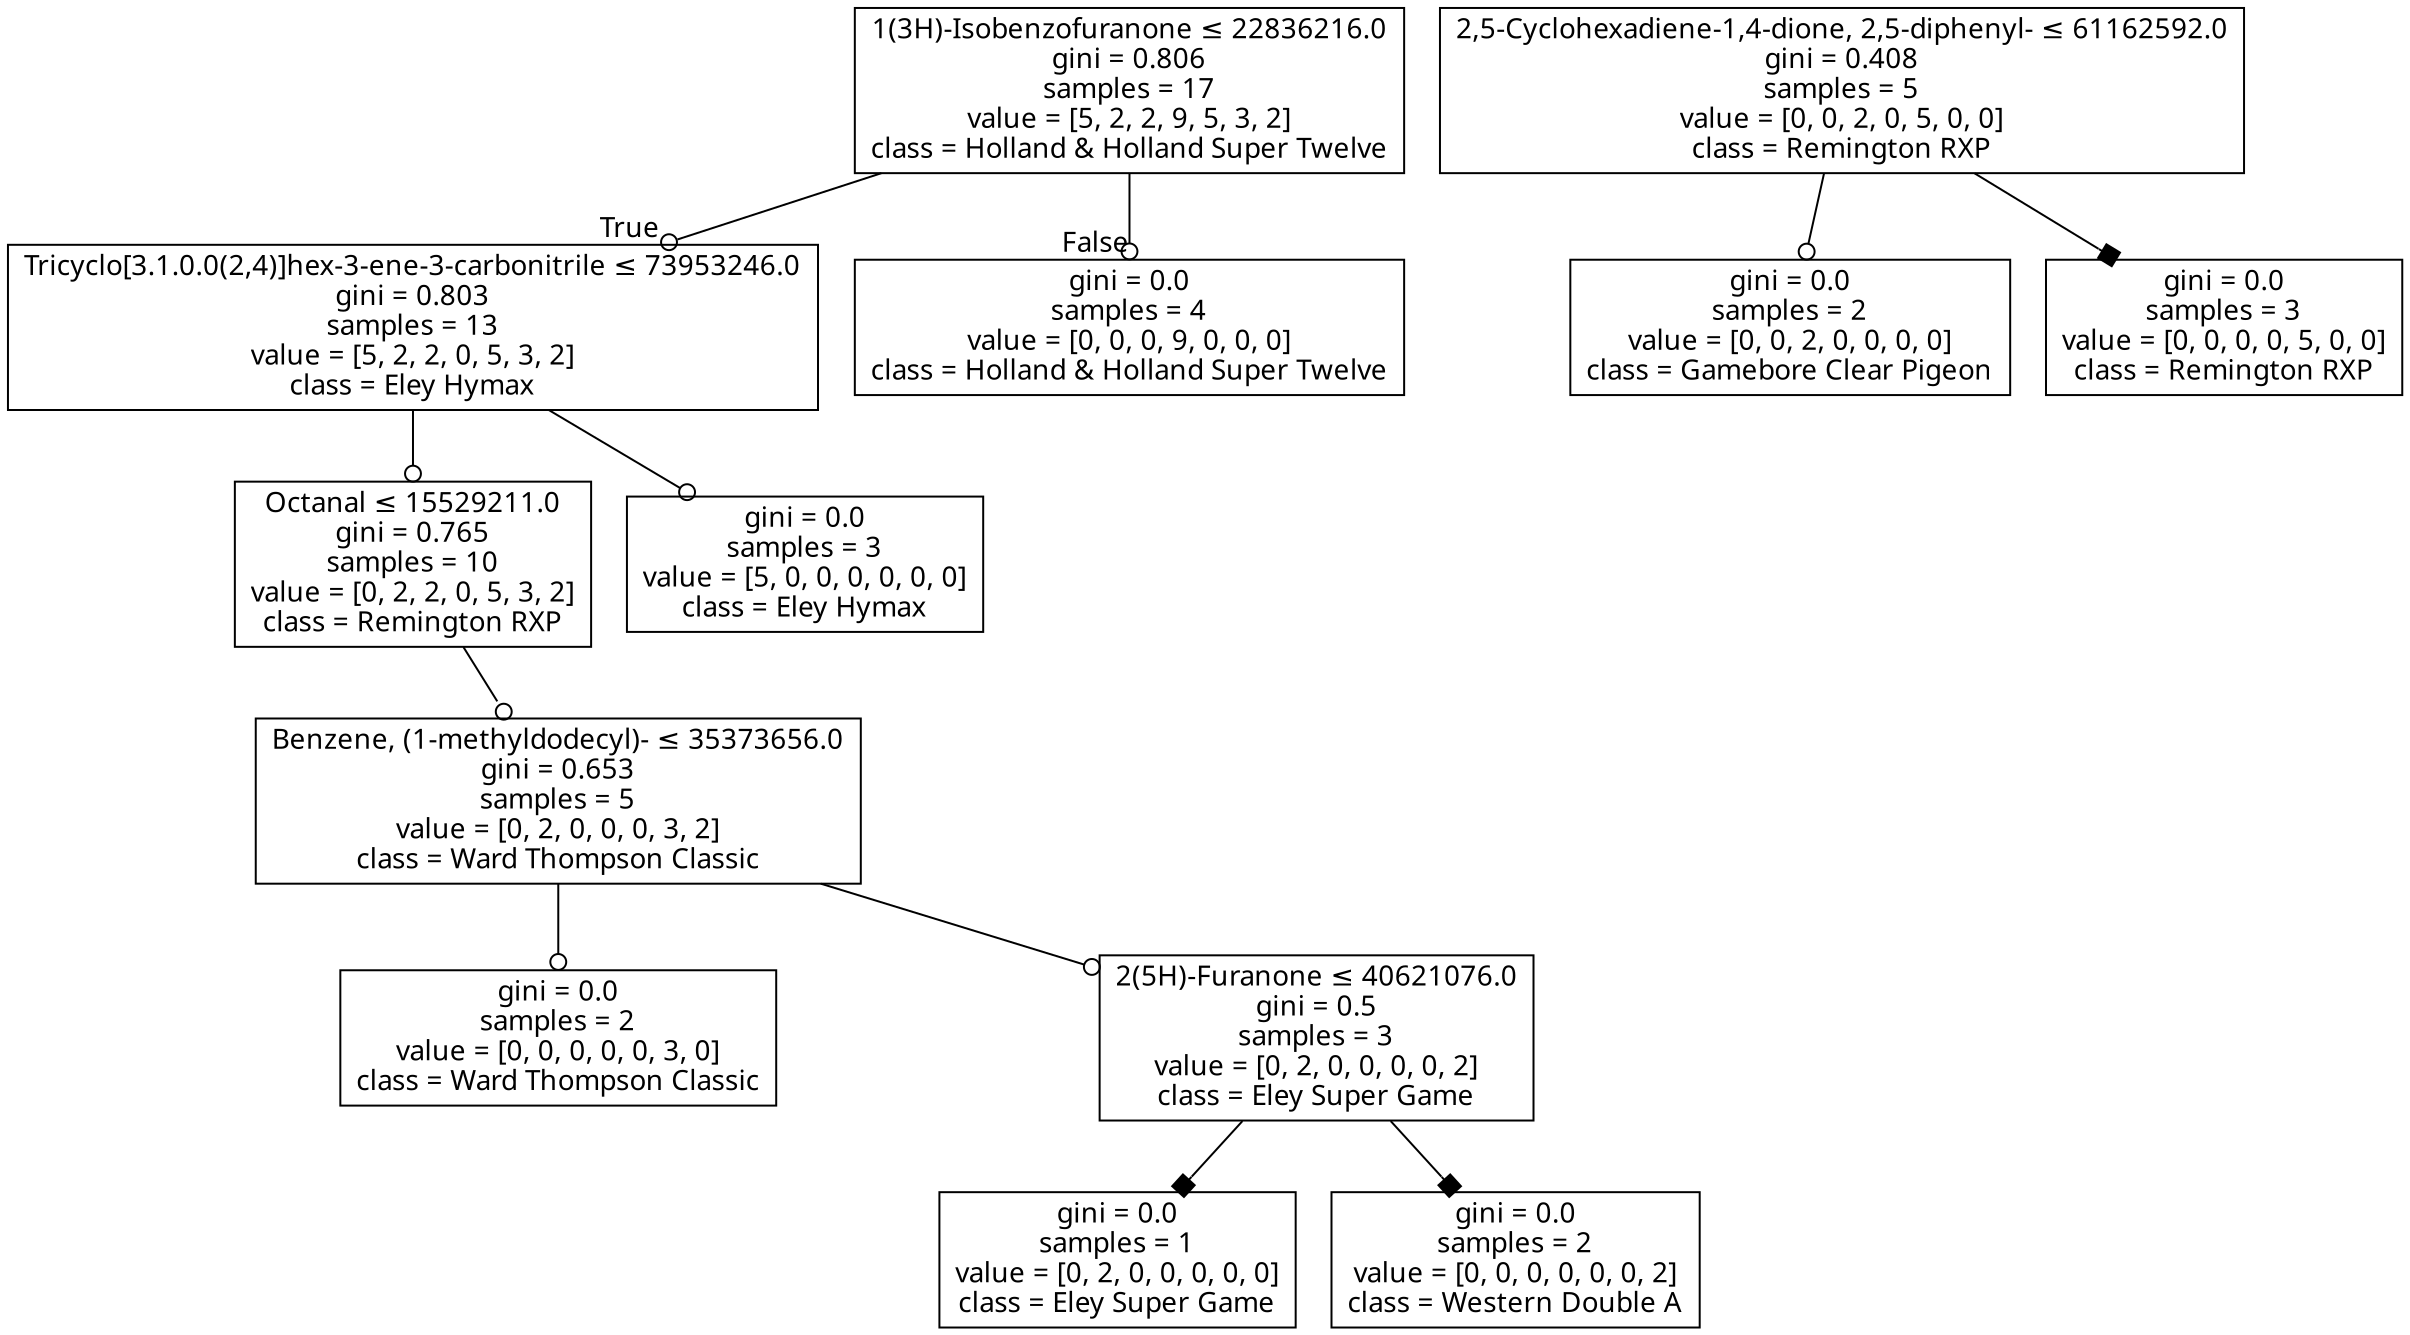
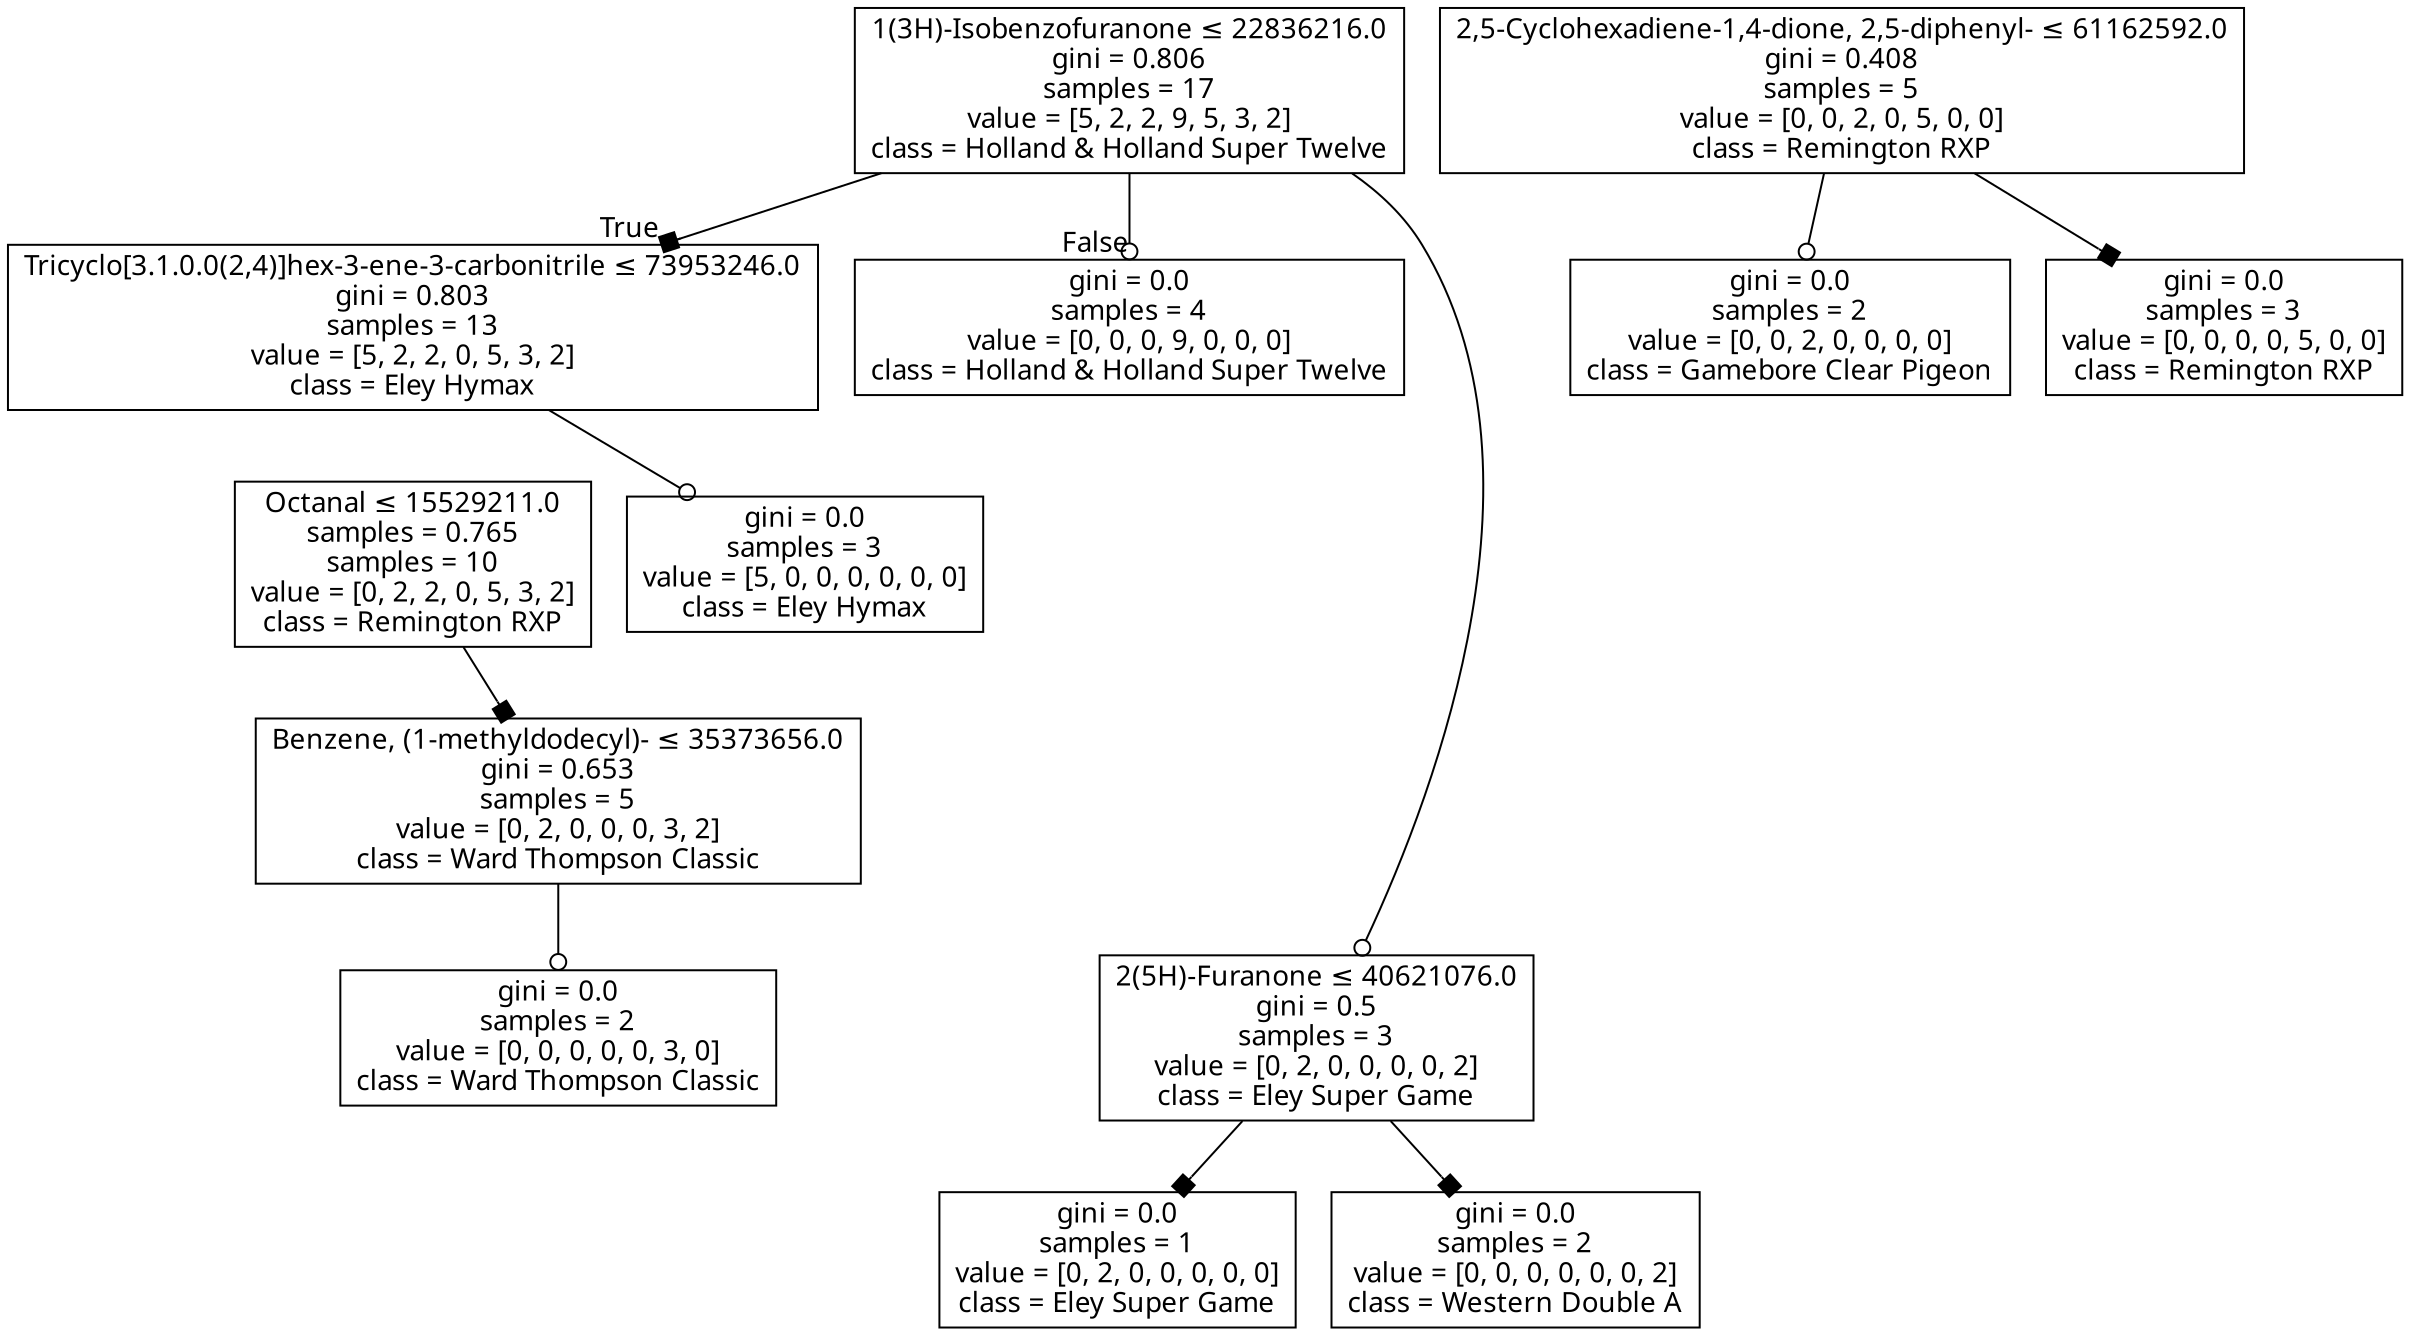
(779, 206) -> (779, 206)
(413, 438) -> none
(413, 533) -> (413, 533)
(480, 674) -> (480, 674)
(952, 924) -> (1480, 546)
